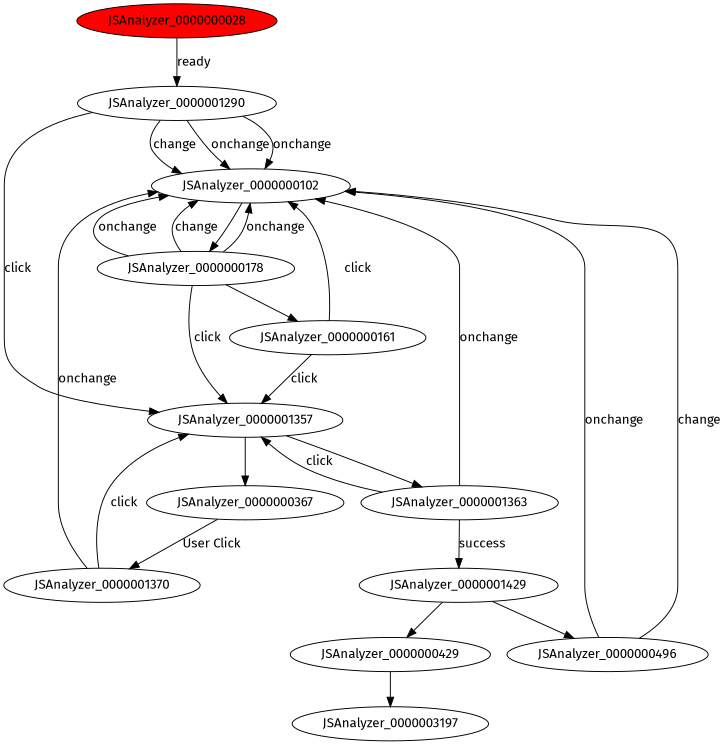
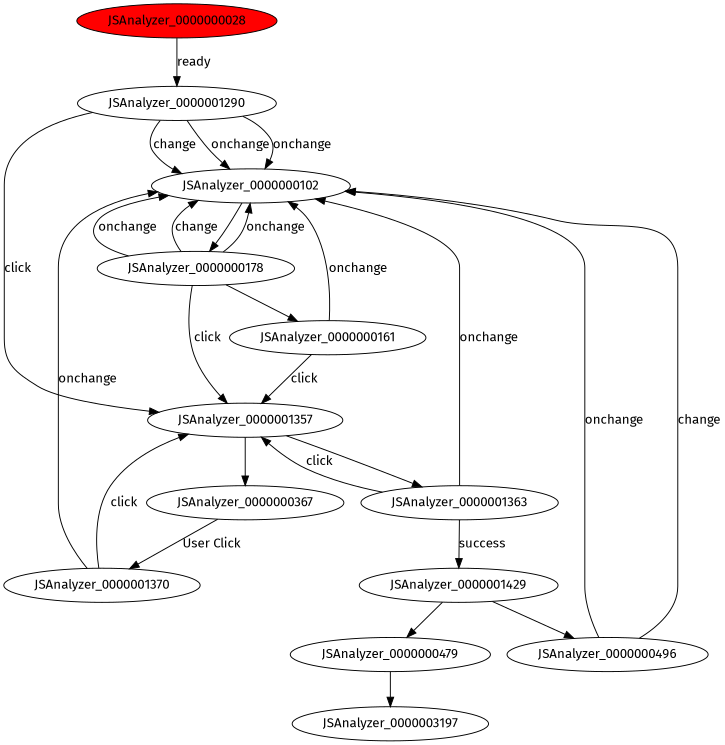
(358, 268) -> (358, 268)
(390, 655) -> (390, 655)
